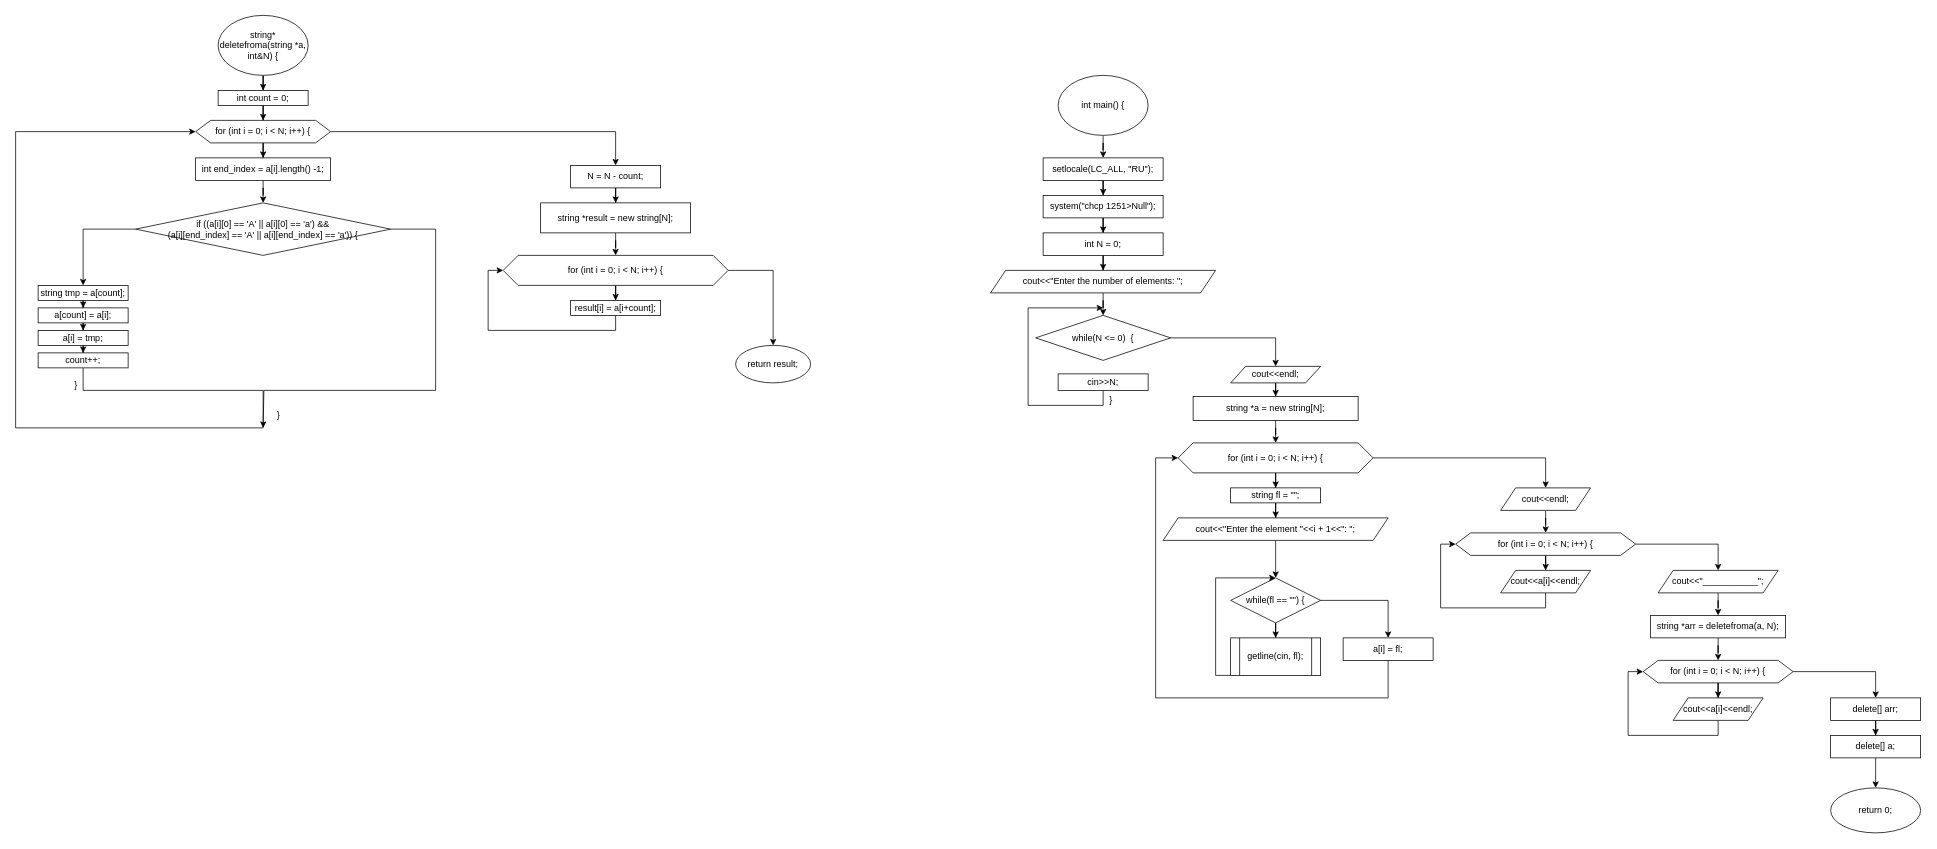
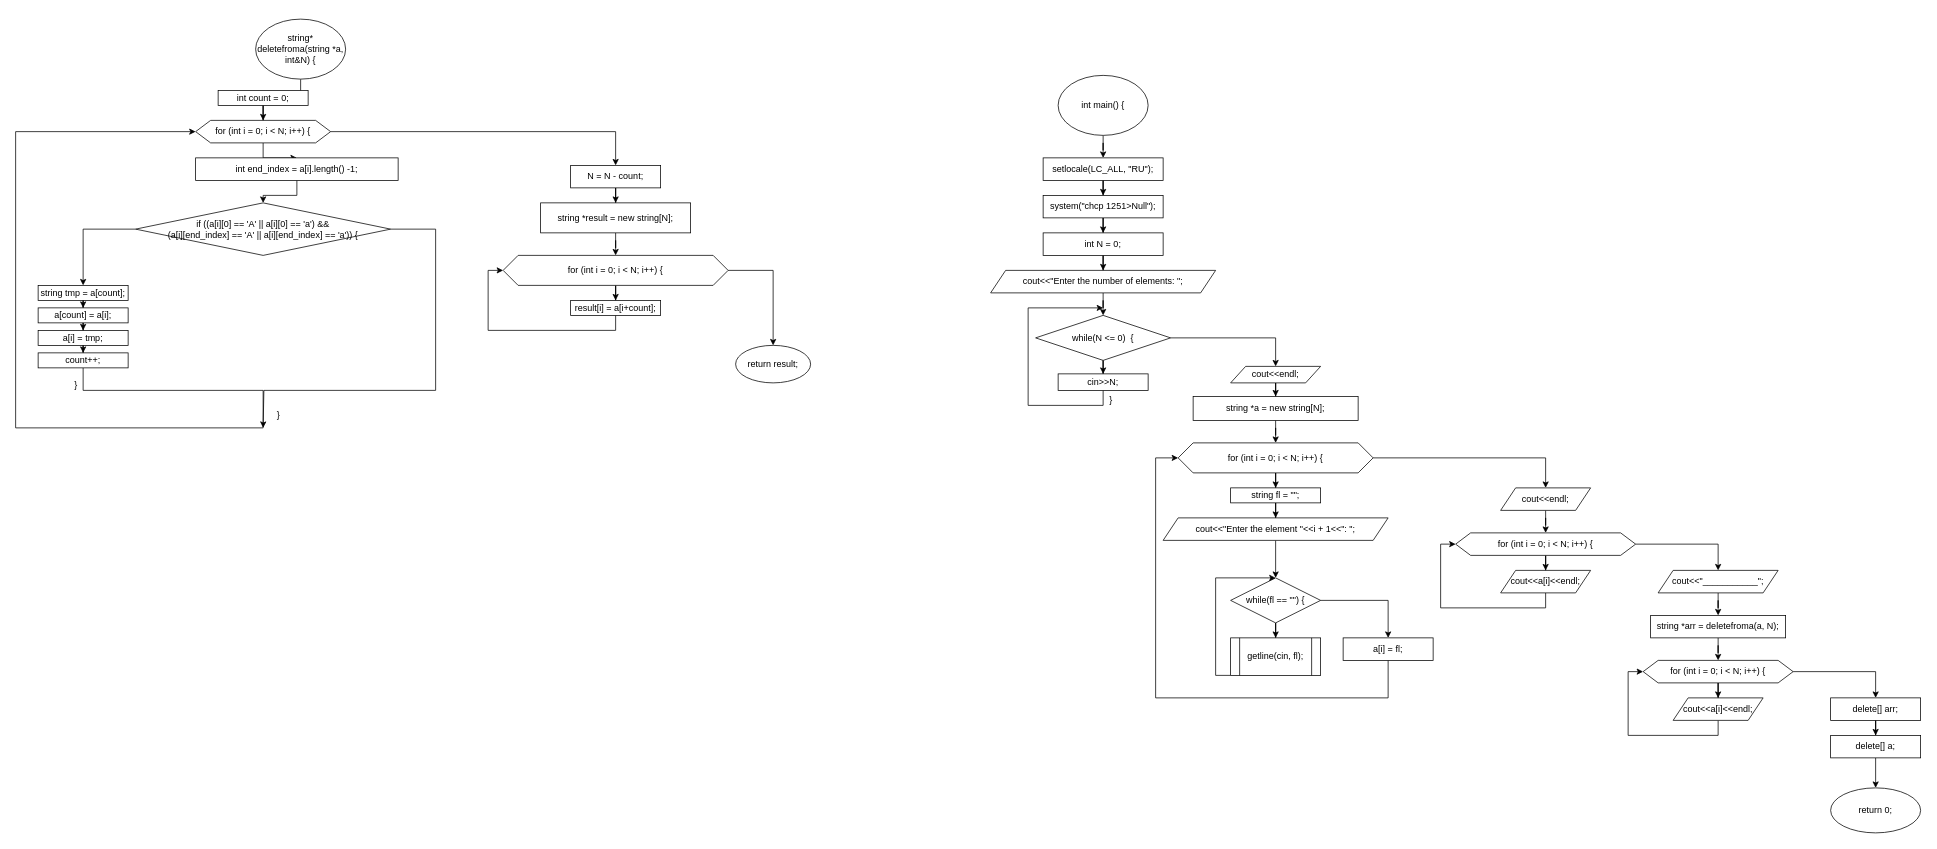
(263, 45) -> (300, 49)
(263, 169) -> (297, 169)
none -> (1103, 370)
